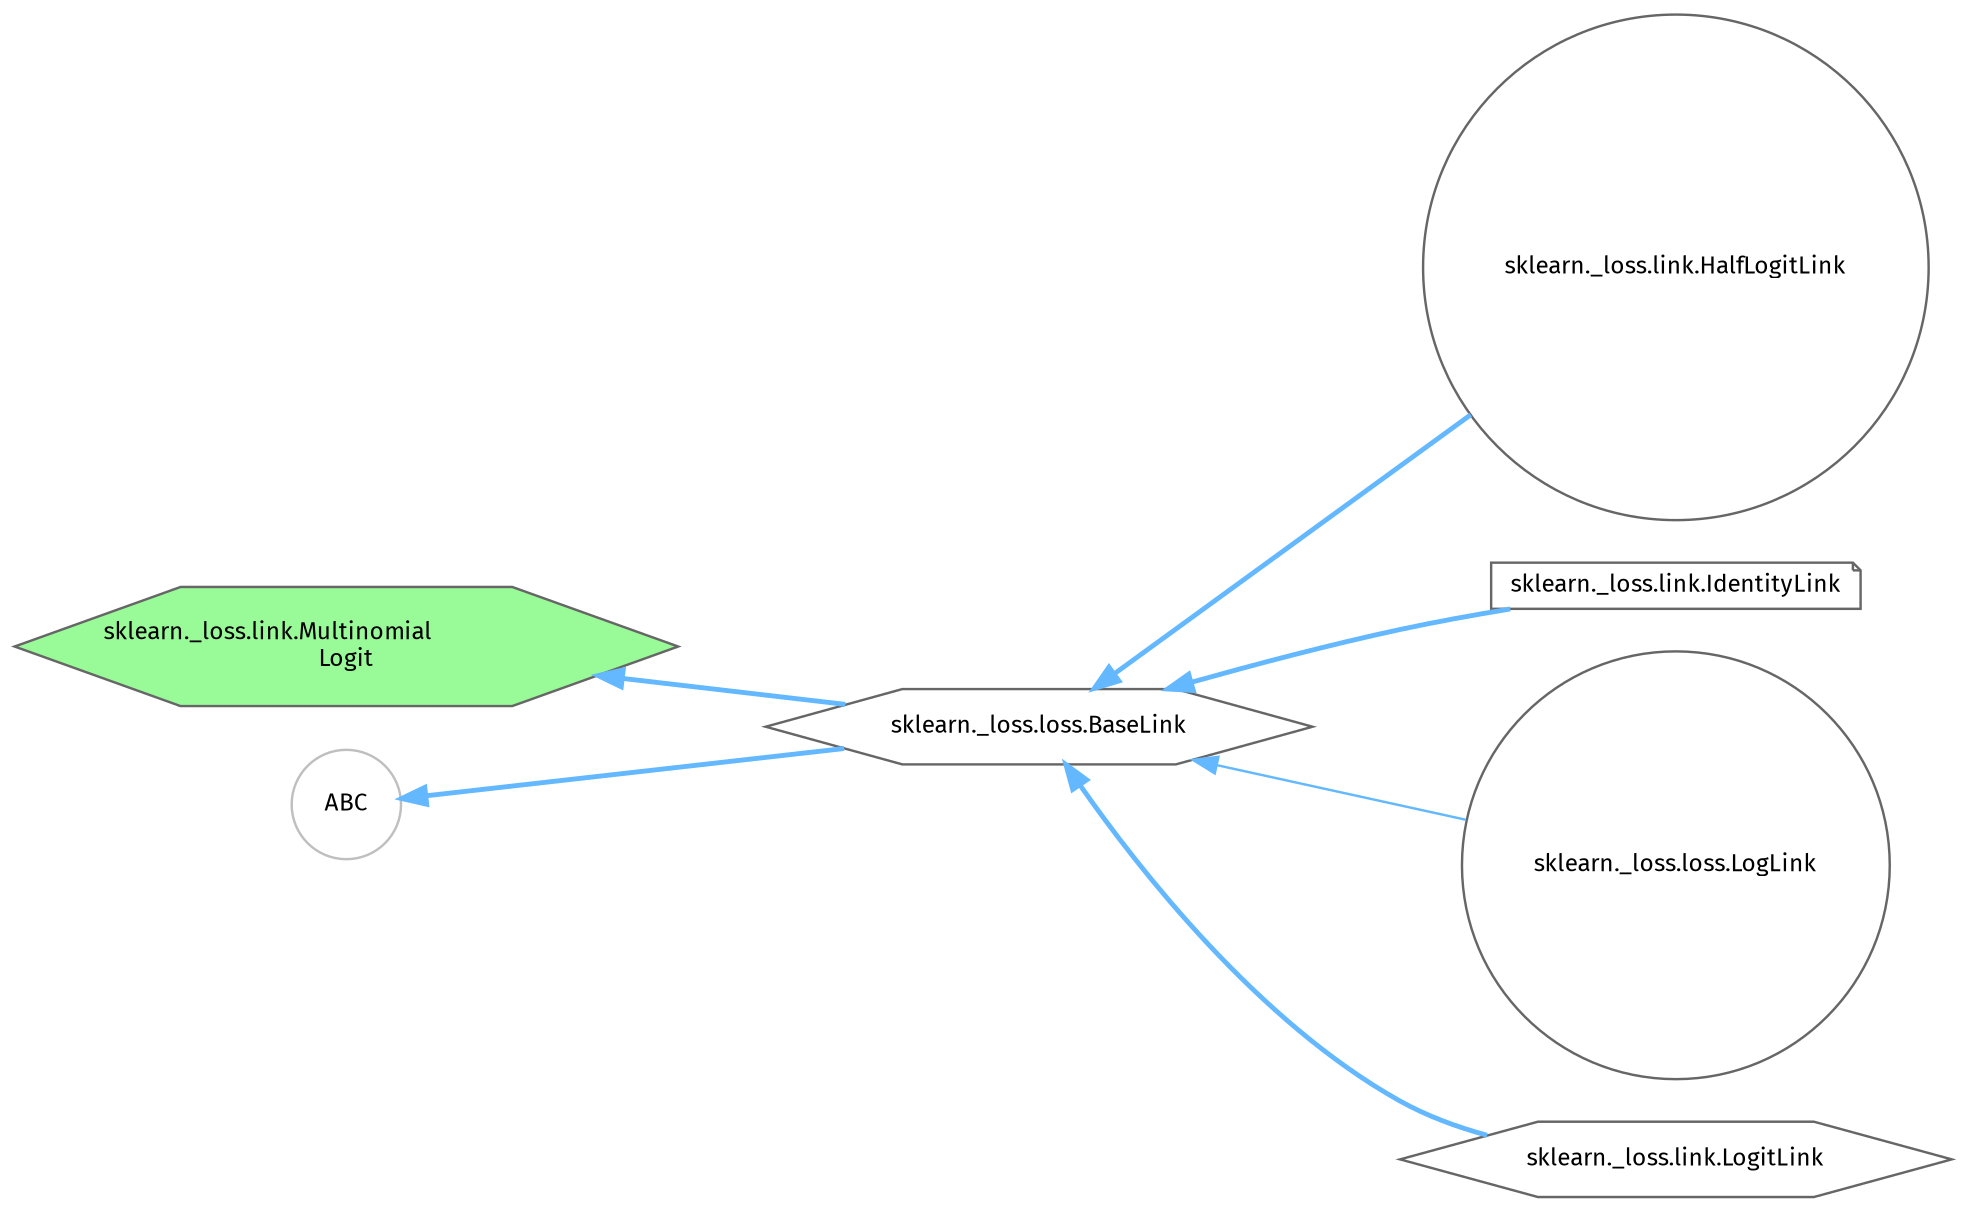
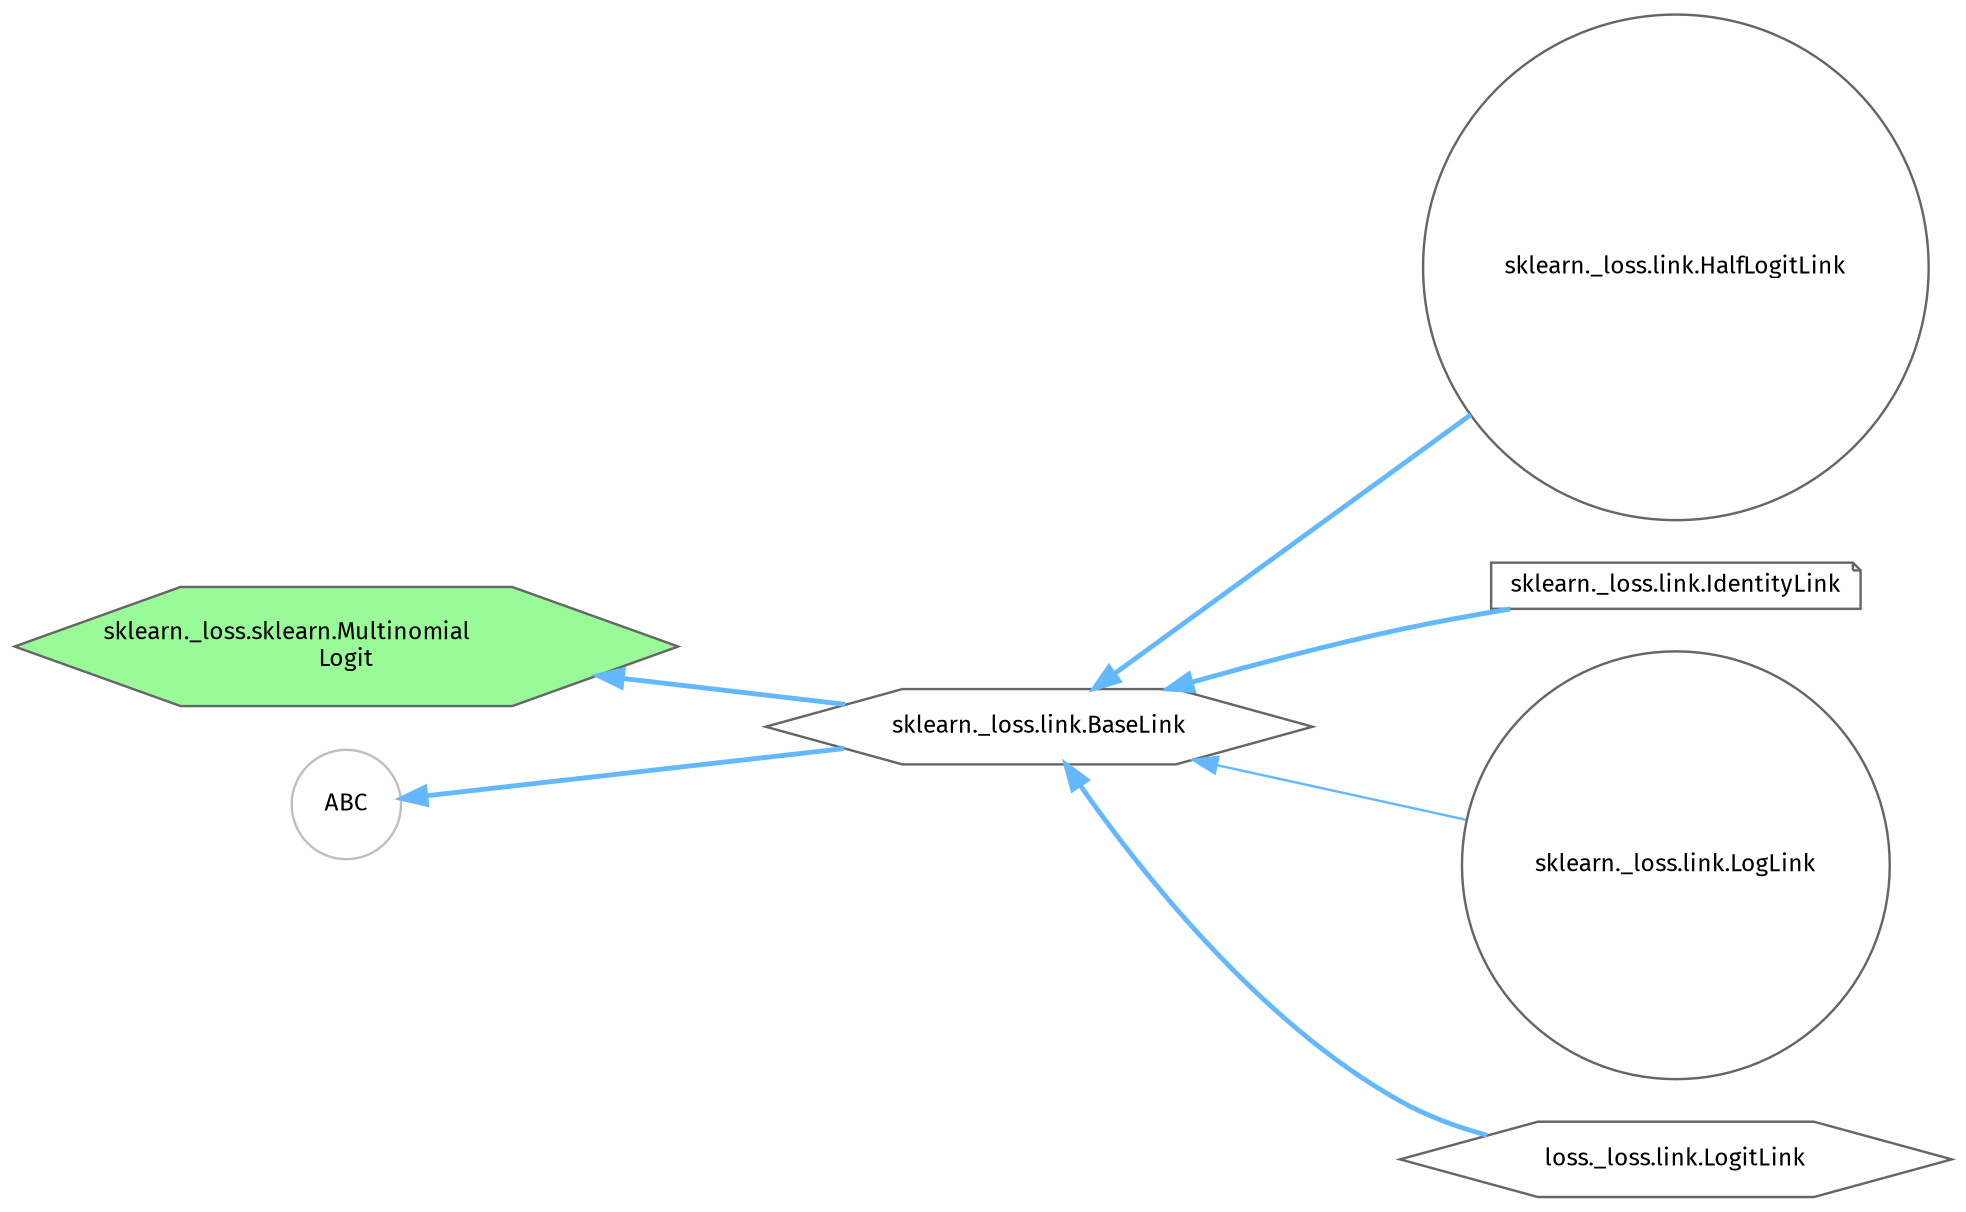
(346, 647) -> (346, 647)
(1039, 727) -> (1039, 727)
(1676, 865) -> (1676, 865)
(1676, 1159) -> (1676, 1159)
